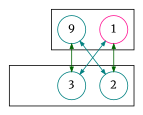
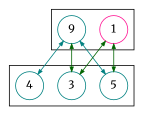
(93, 58) -> (93, 58)
none -> (30, 86)
(114, 86) -> (114, 86)
